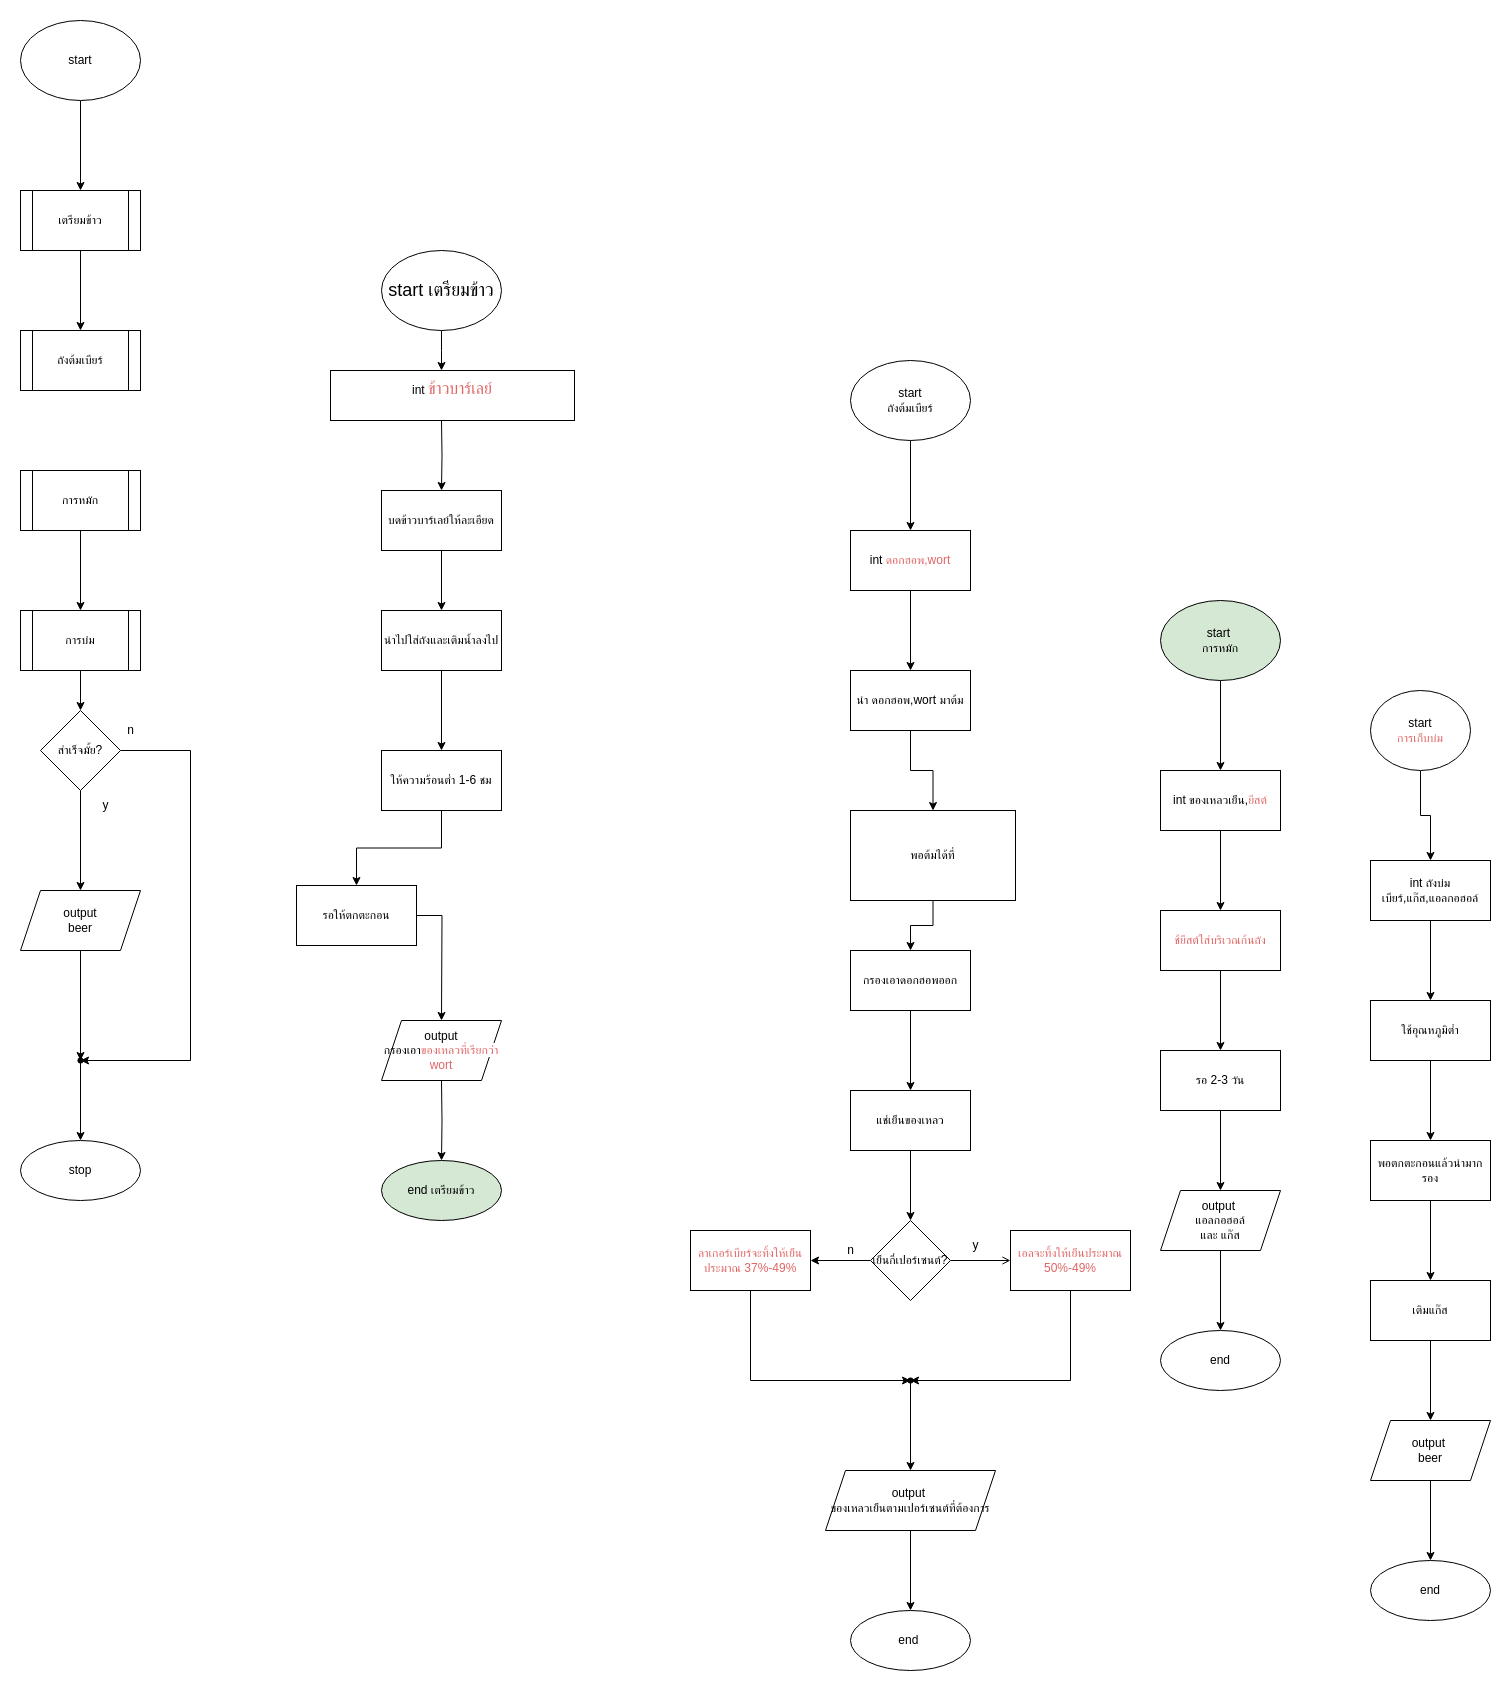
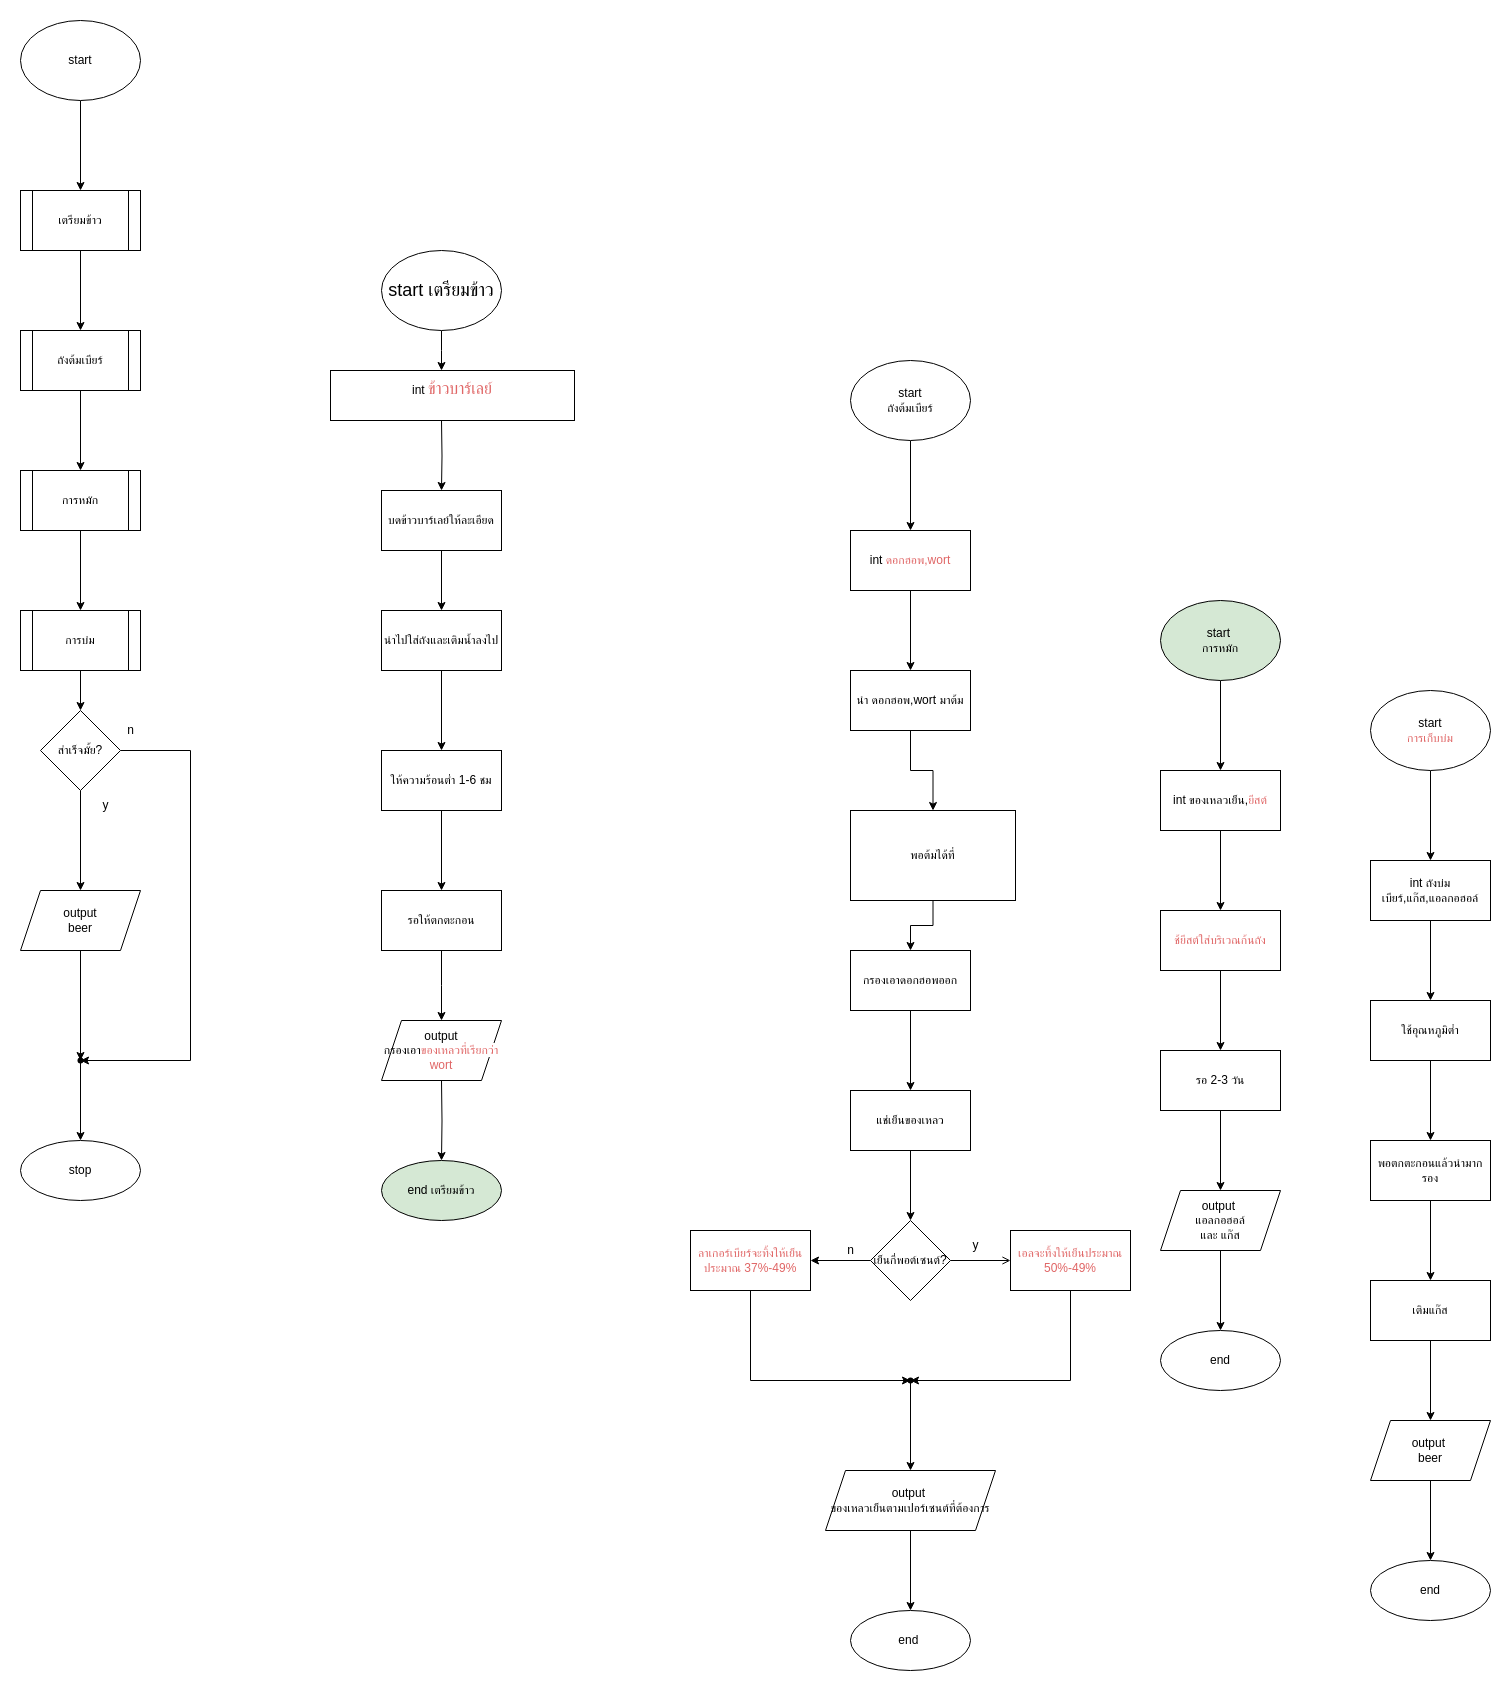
none -> (81, 427)
(1421, 731) -> (1431, 731)
(357, 916) -> (442, 921)
(911, 1261) -> (911, 1261)
